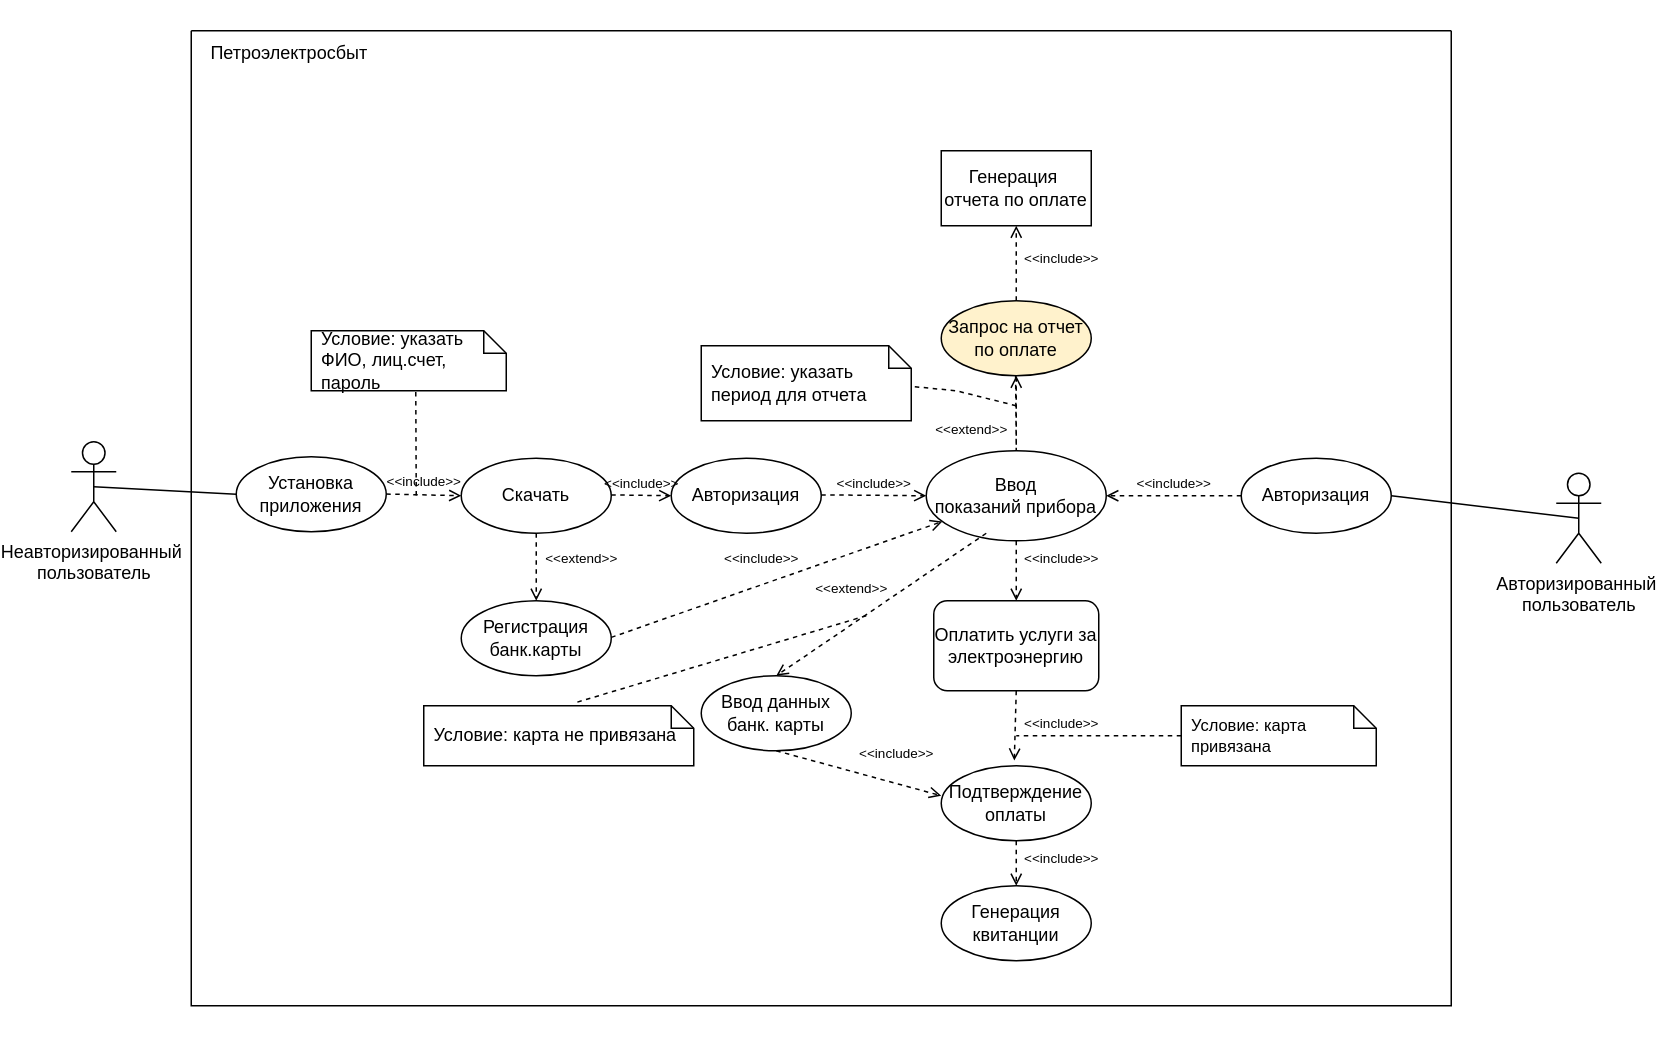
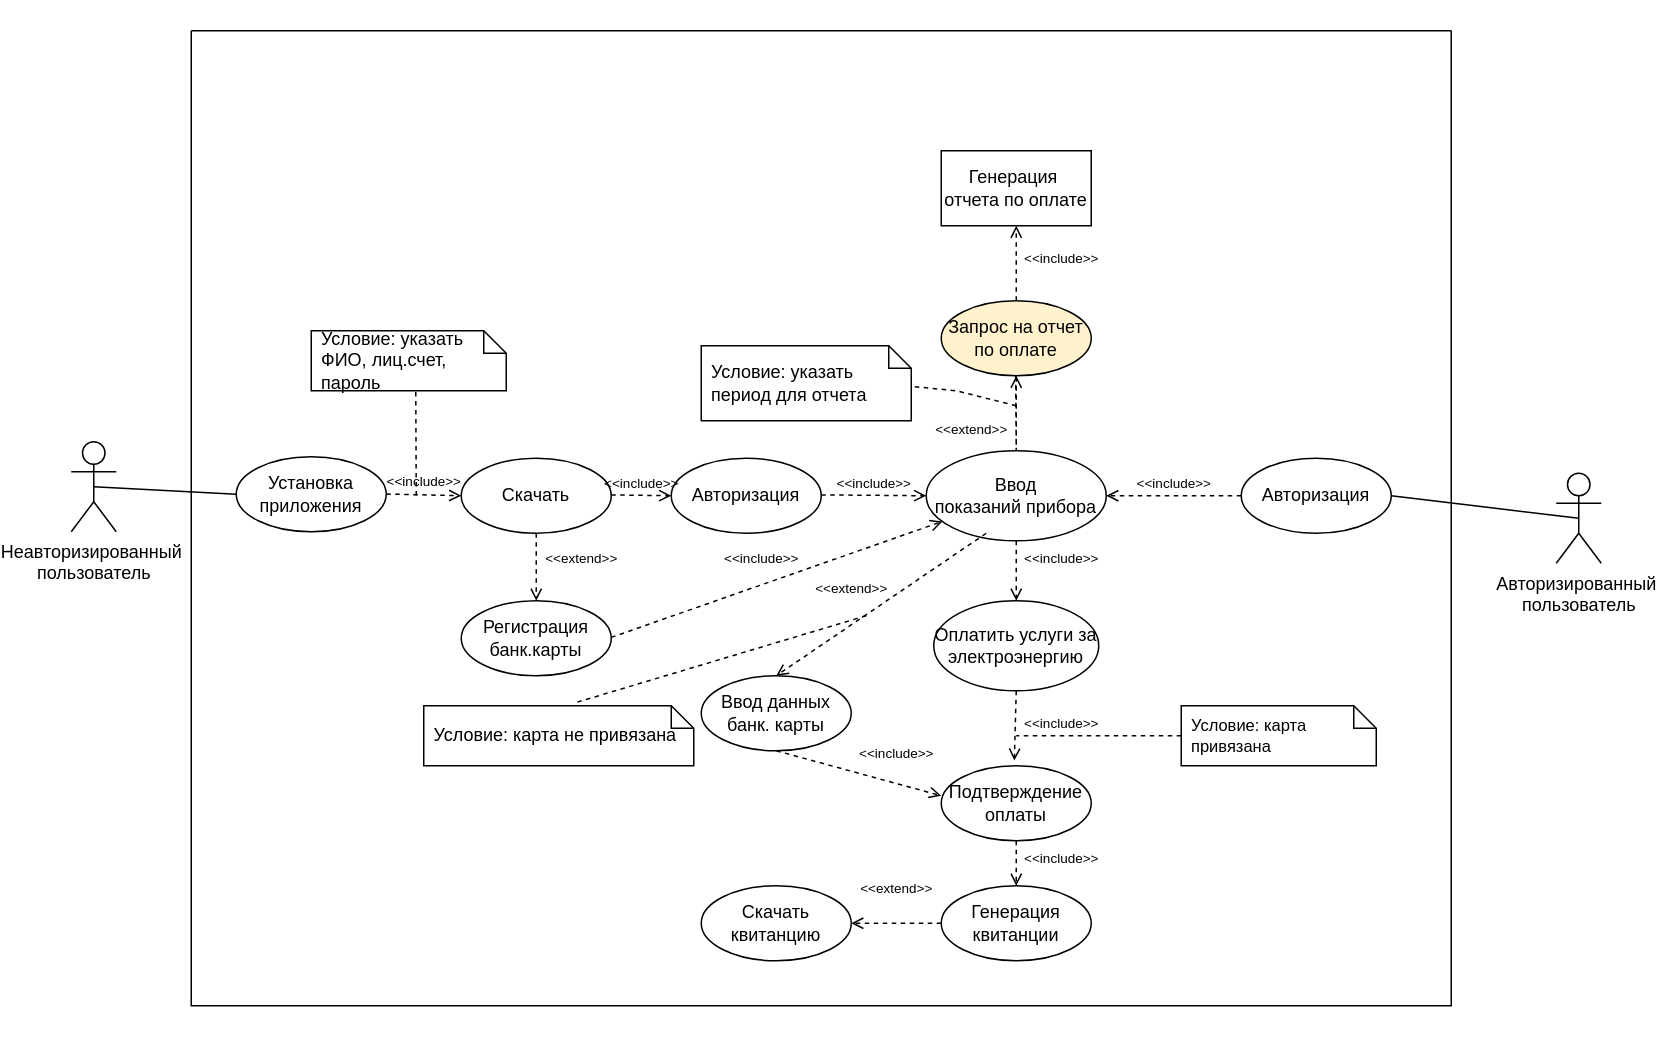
(289, 53) -> none
(1016, 646) -> (1016, 646)
none -> (776, 923)
none -> (899, 923)
